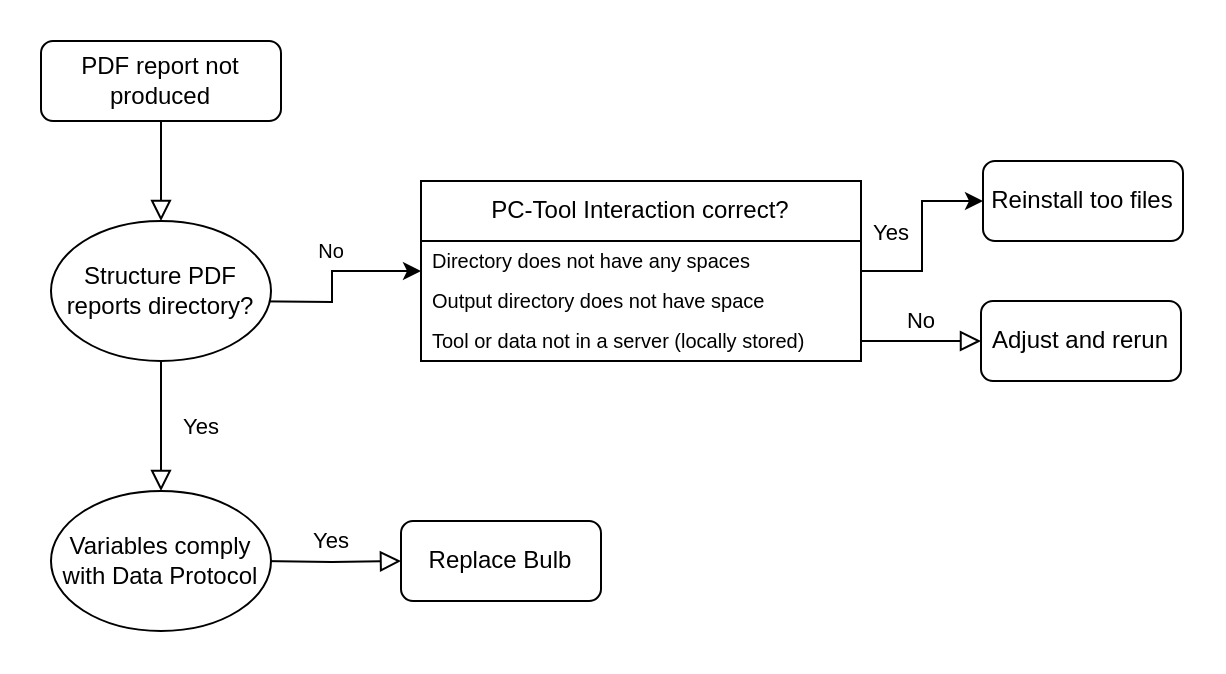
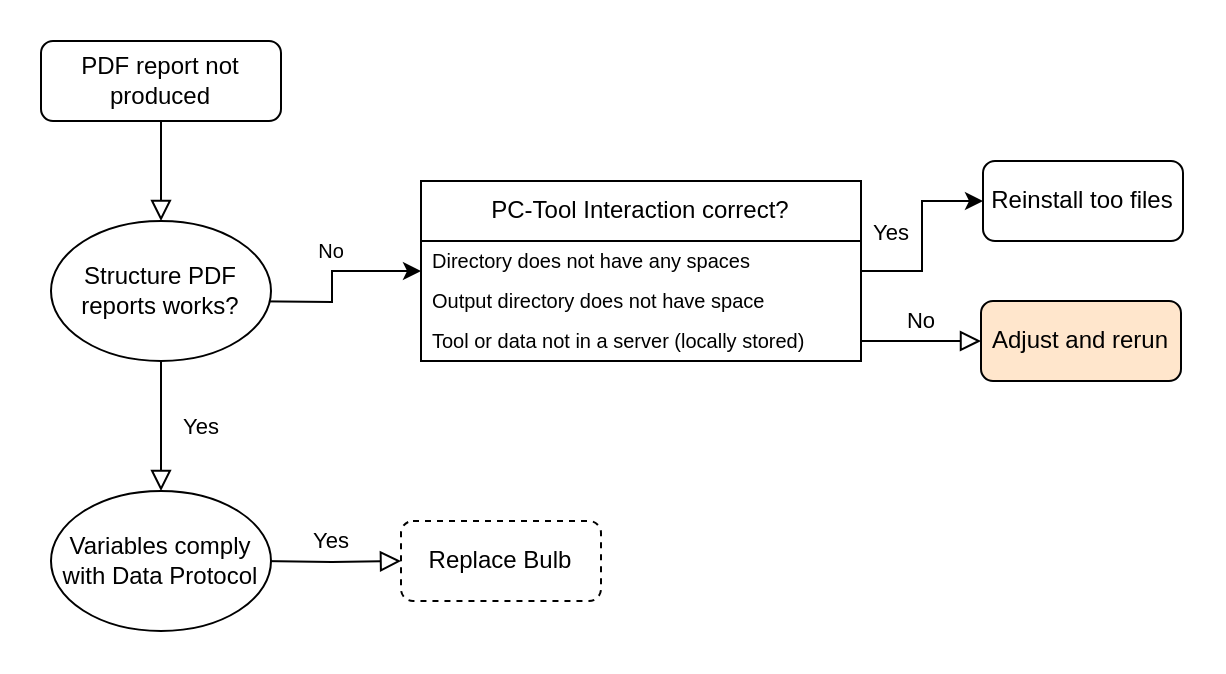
(161, 291) -> (161, 291)
(1081, 341) -> (1081, 341)
(501, 561) -> (501, 561)
